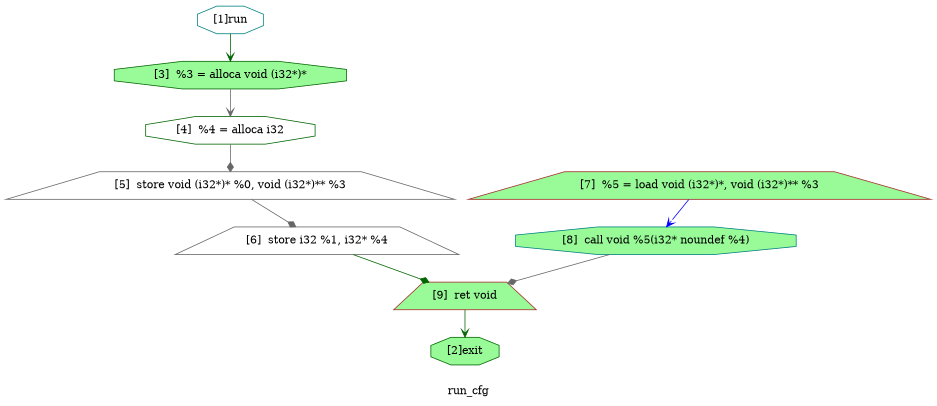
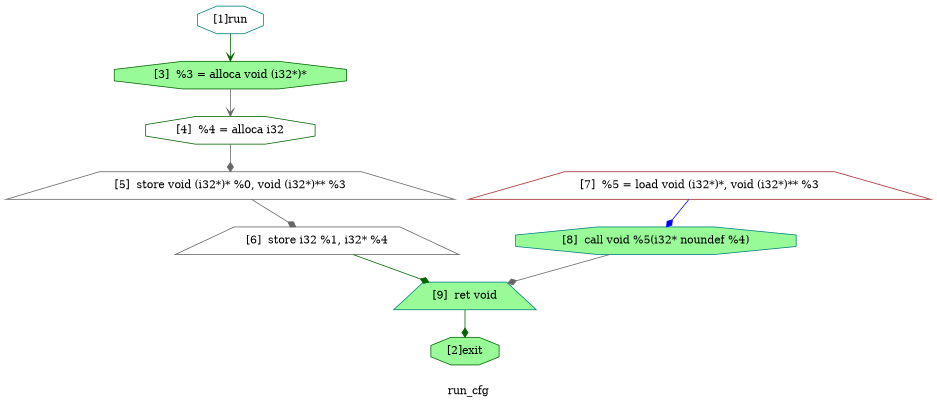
(700, 186) -> (700, 186)
(681, 210) -> (681, 210)
(465, 296) -> (465, 296)
(465, 320) -> (465, 320)
